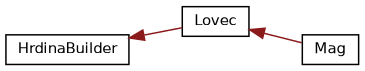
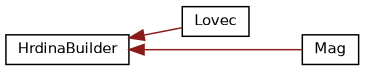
(283, 38) -> (223, 50)
